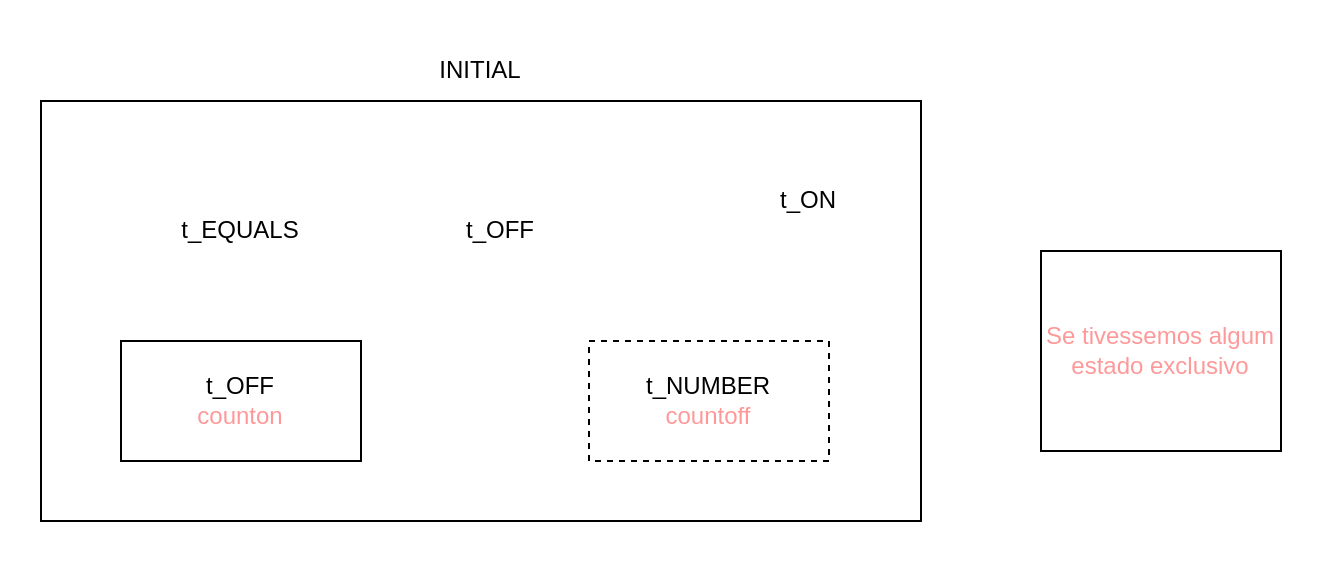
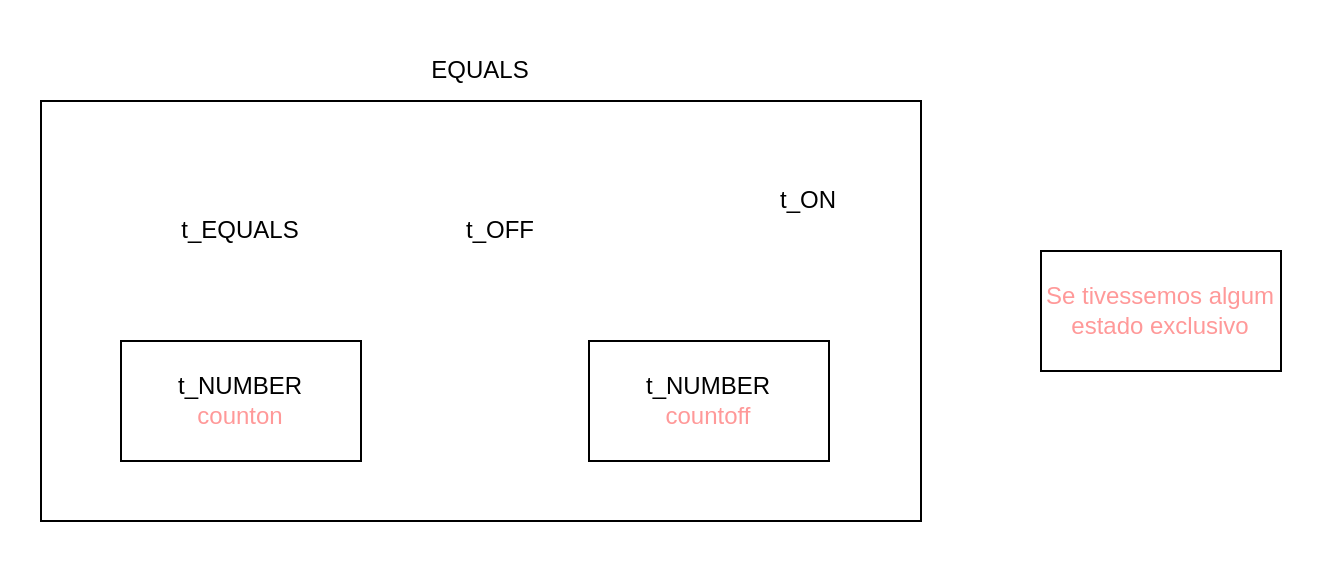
(481, 71) -> (481, 71)
(1161, 351) -> (1161, 311)
(241, 401) -> (241, 401)
(709, 401) -> (709, 401)
